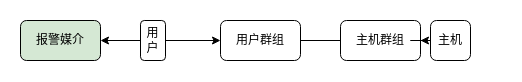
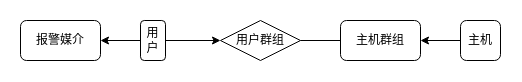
(61, 41) -> (61, 41)
(261, 41) -> (261, 41)
(451, 41) -> (481, 41)
